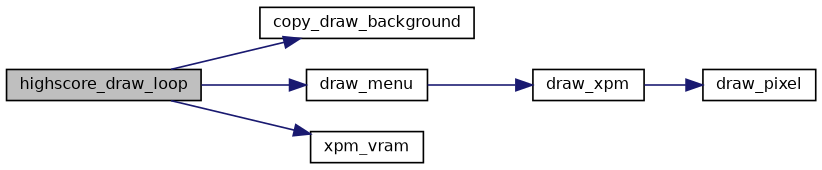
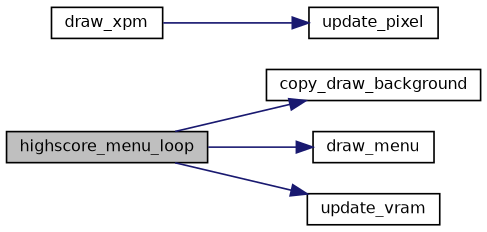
(104, 85) -> (107, 147)
(471, 85) -> none
(759, 85) -> (374, 23)
(367, 147) -> (374, 209)
